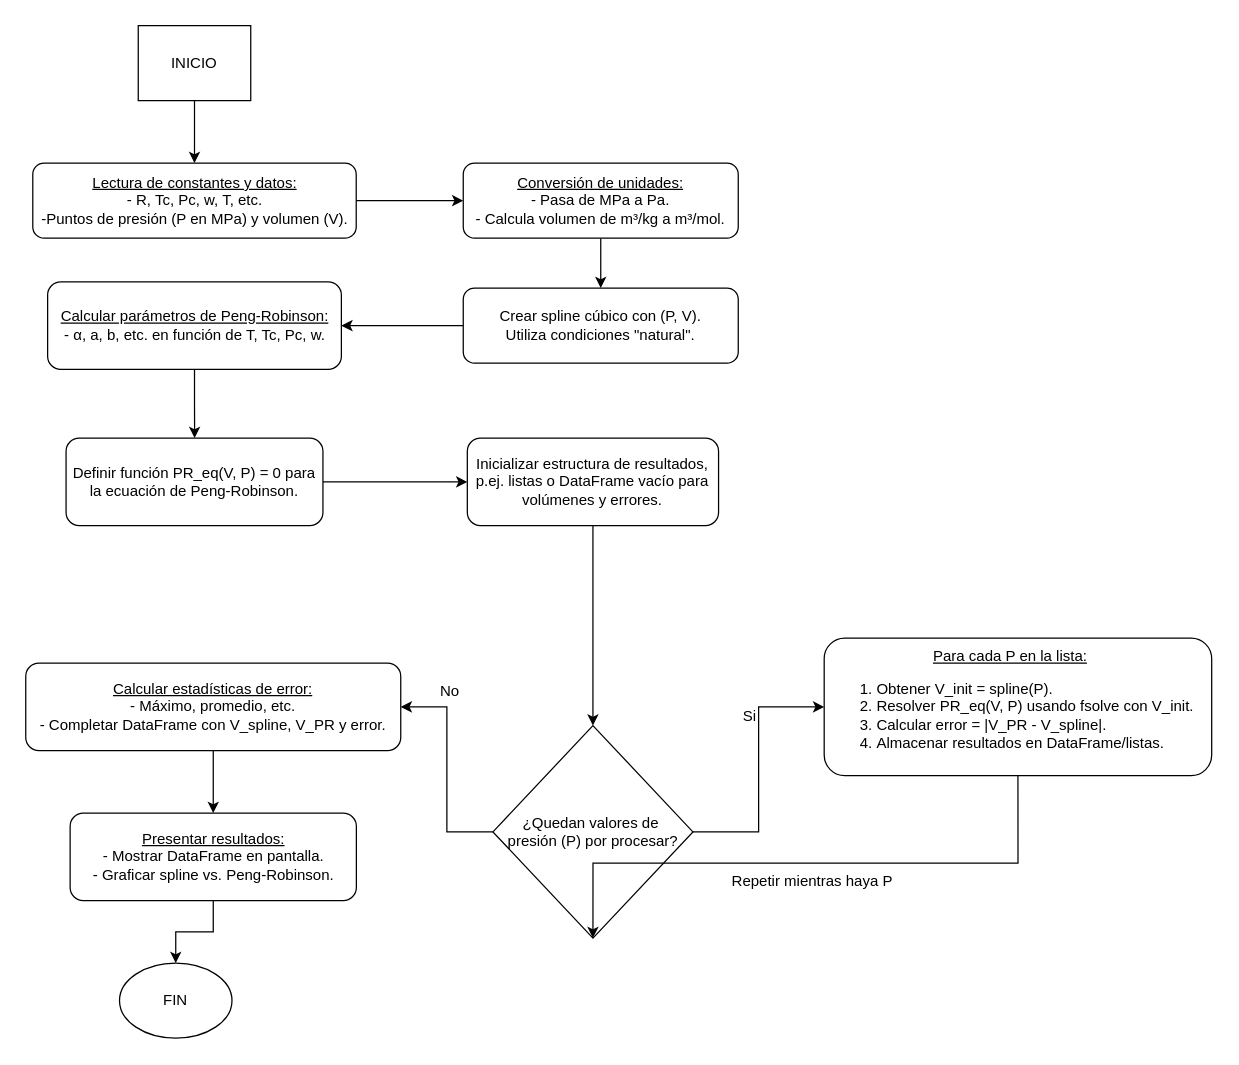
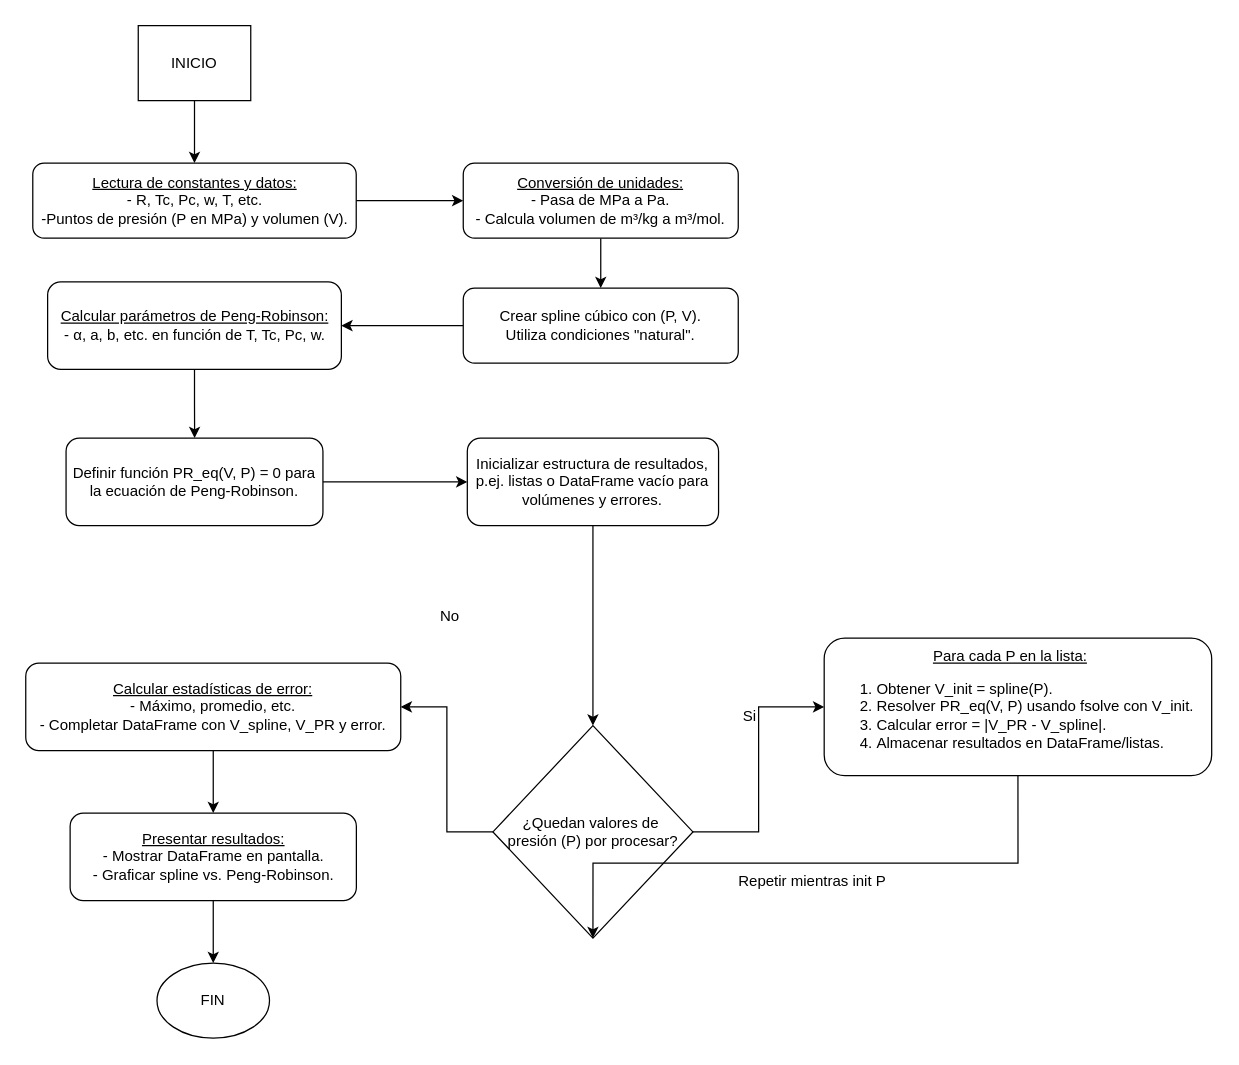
(449, 692) -> (449, 617)
(813, 882) -> (813, 882)
(176, 1001) -> (213, 1001)
